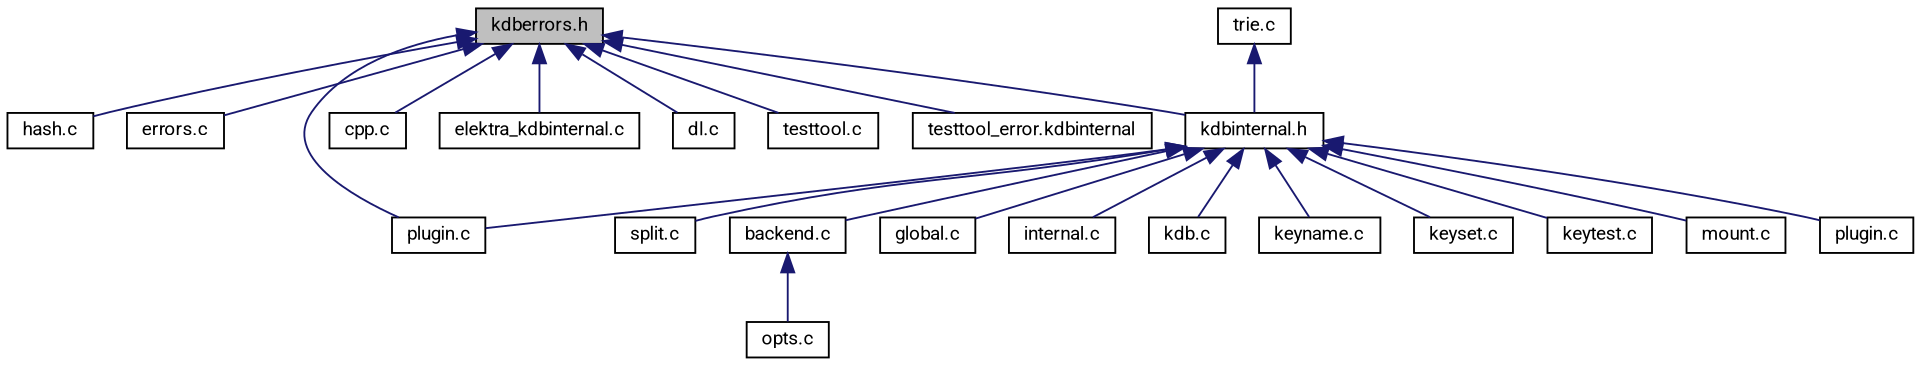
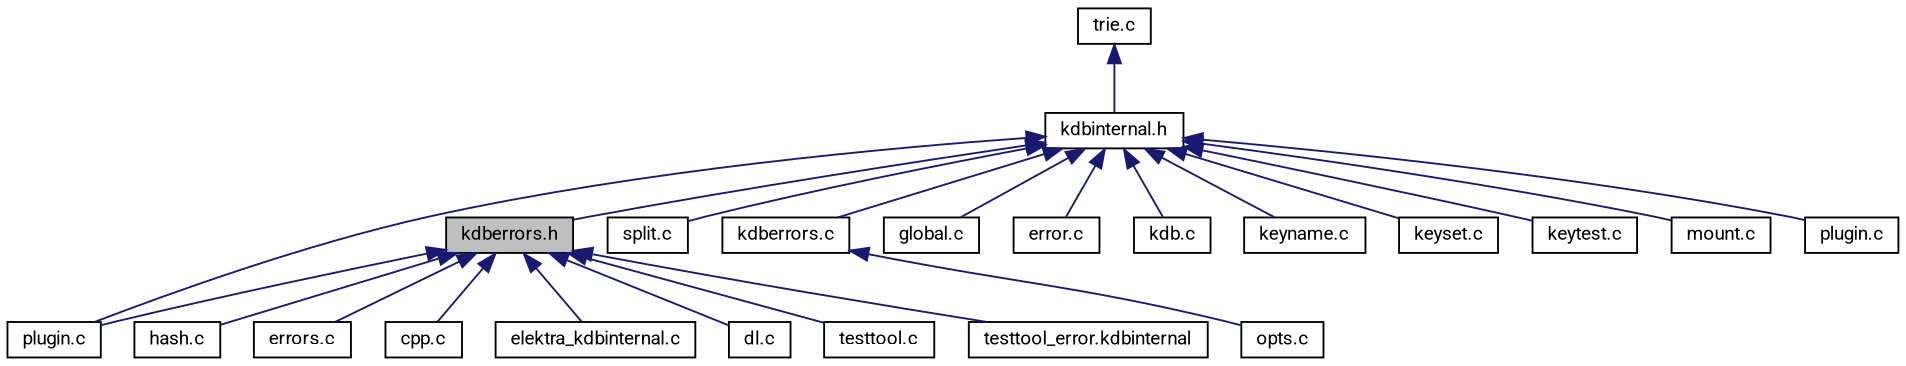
(904, 73) -> (799, 181)
(788, 235) -> (786, 235)
(1062, 235) -> (1057, 235)
